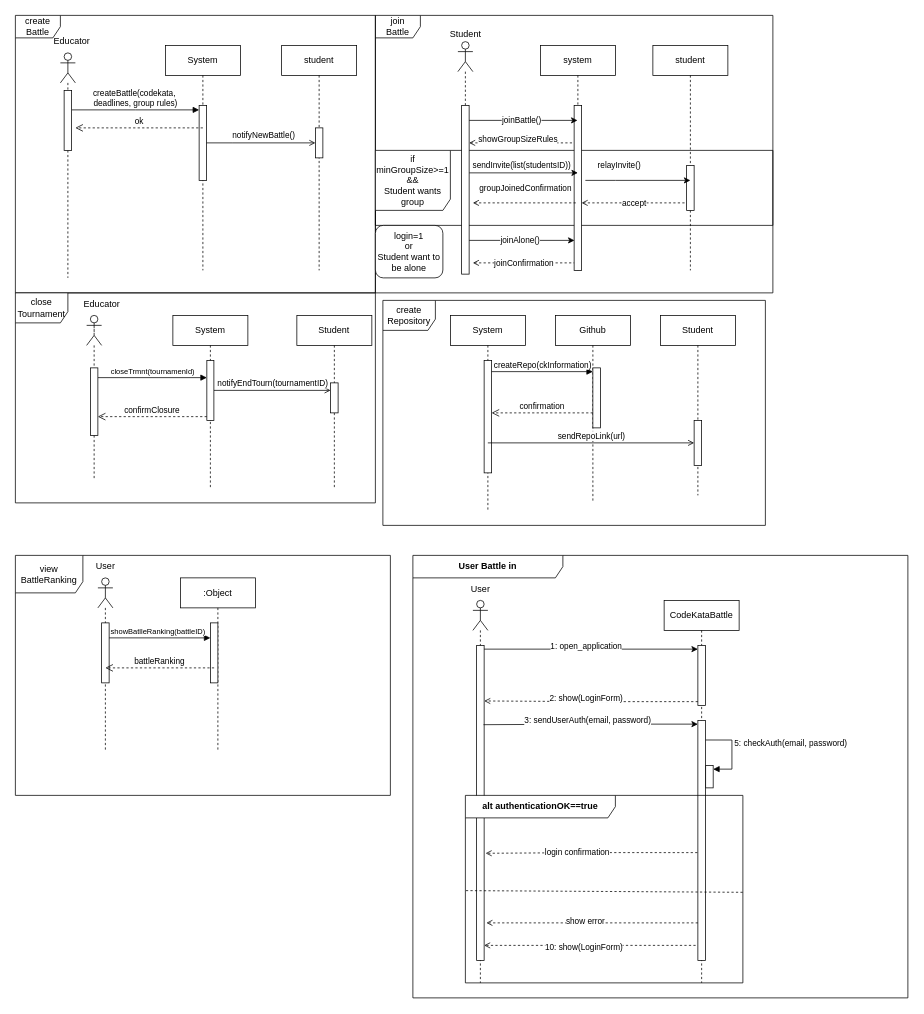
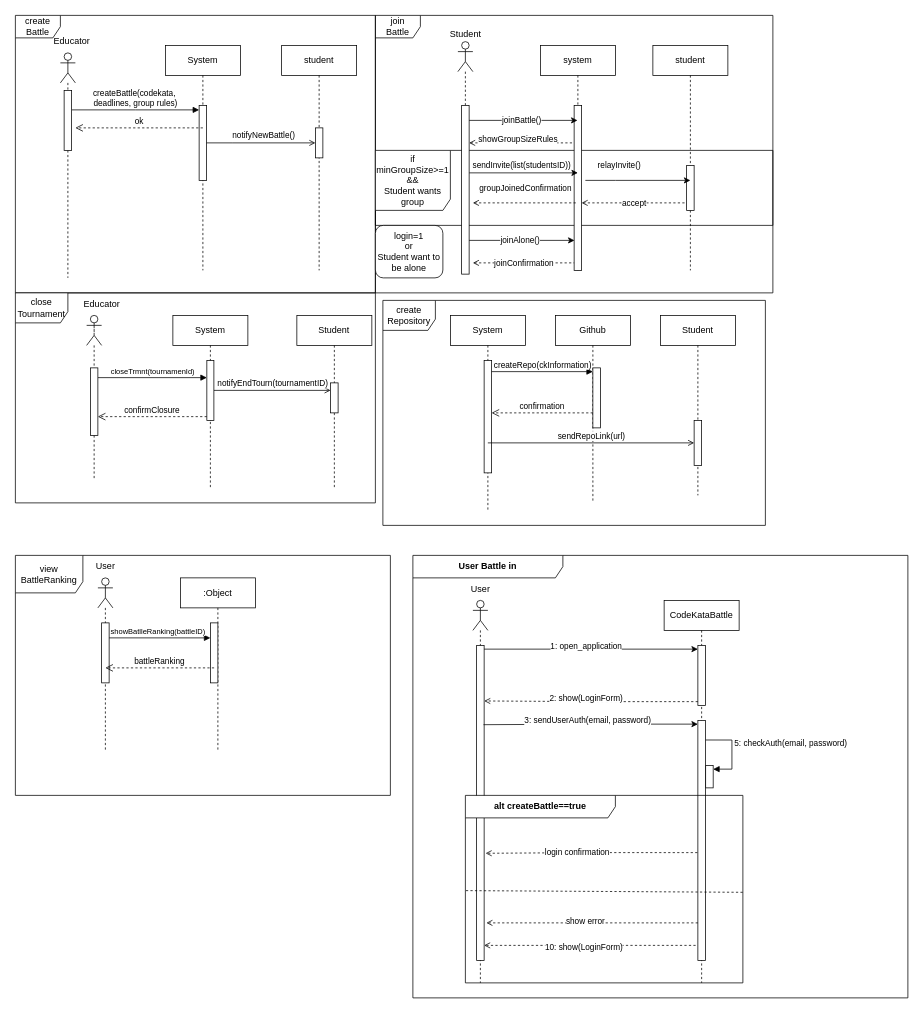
(540, 807) -> (540, 807)
